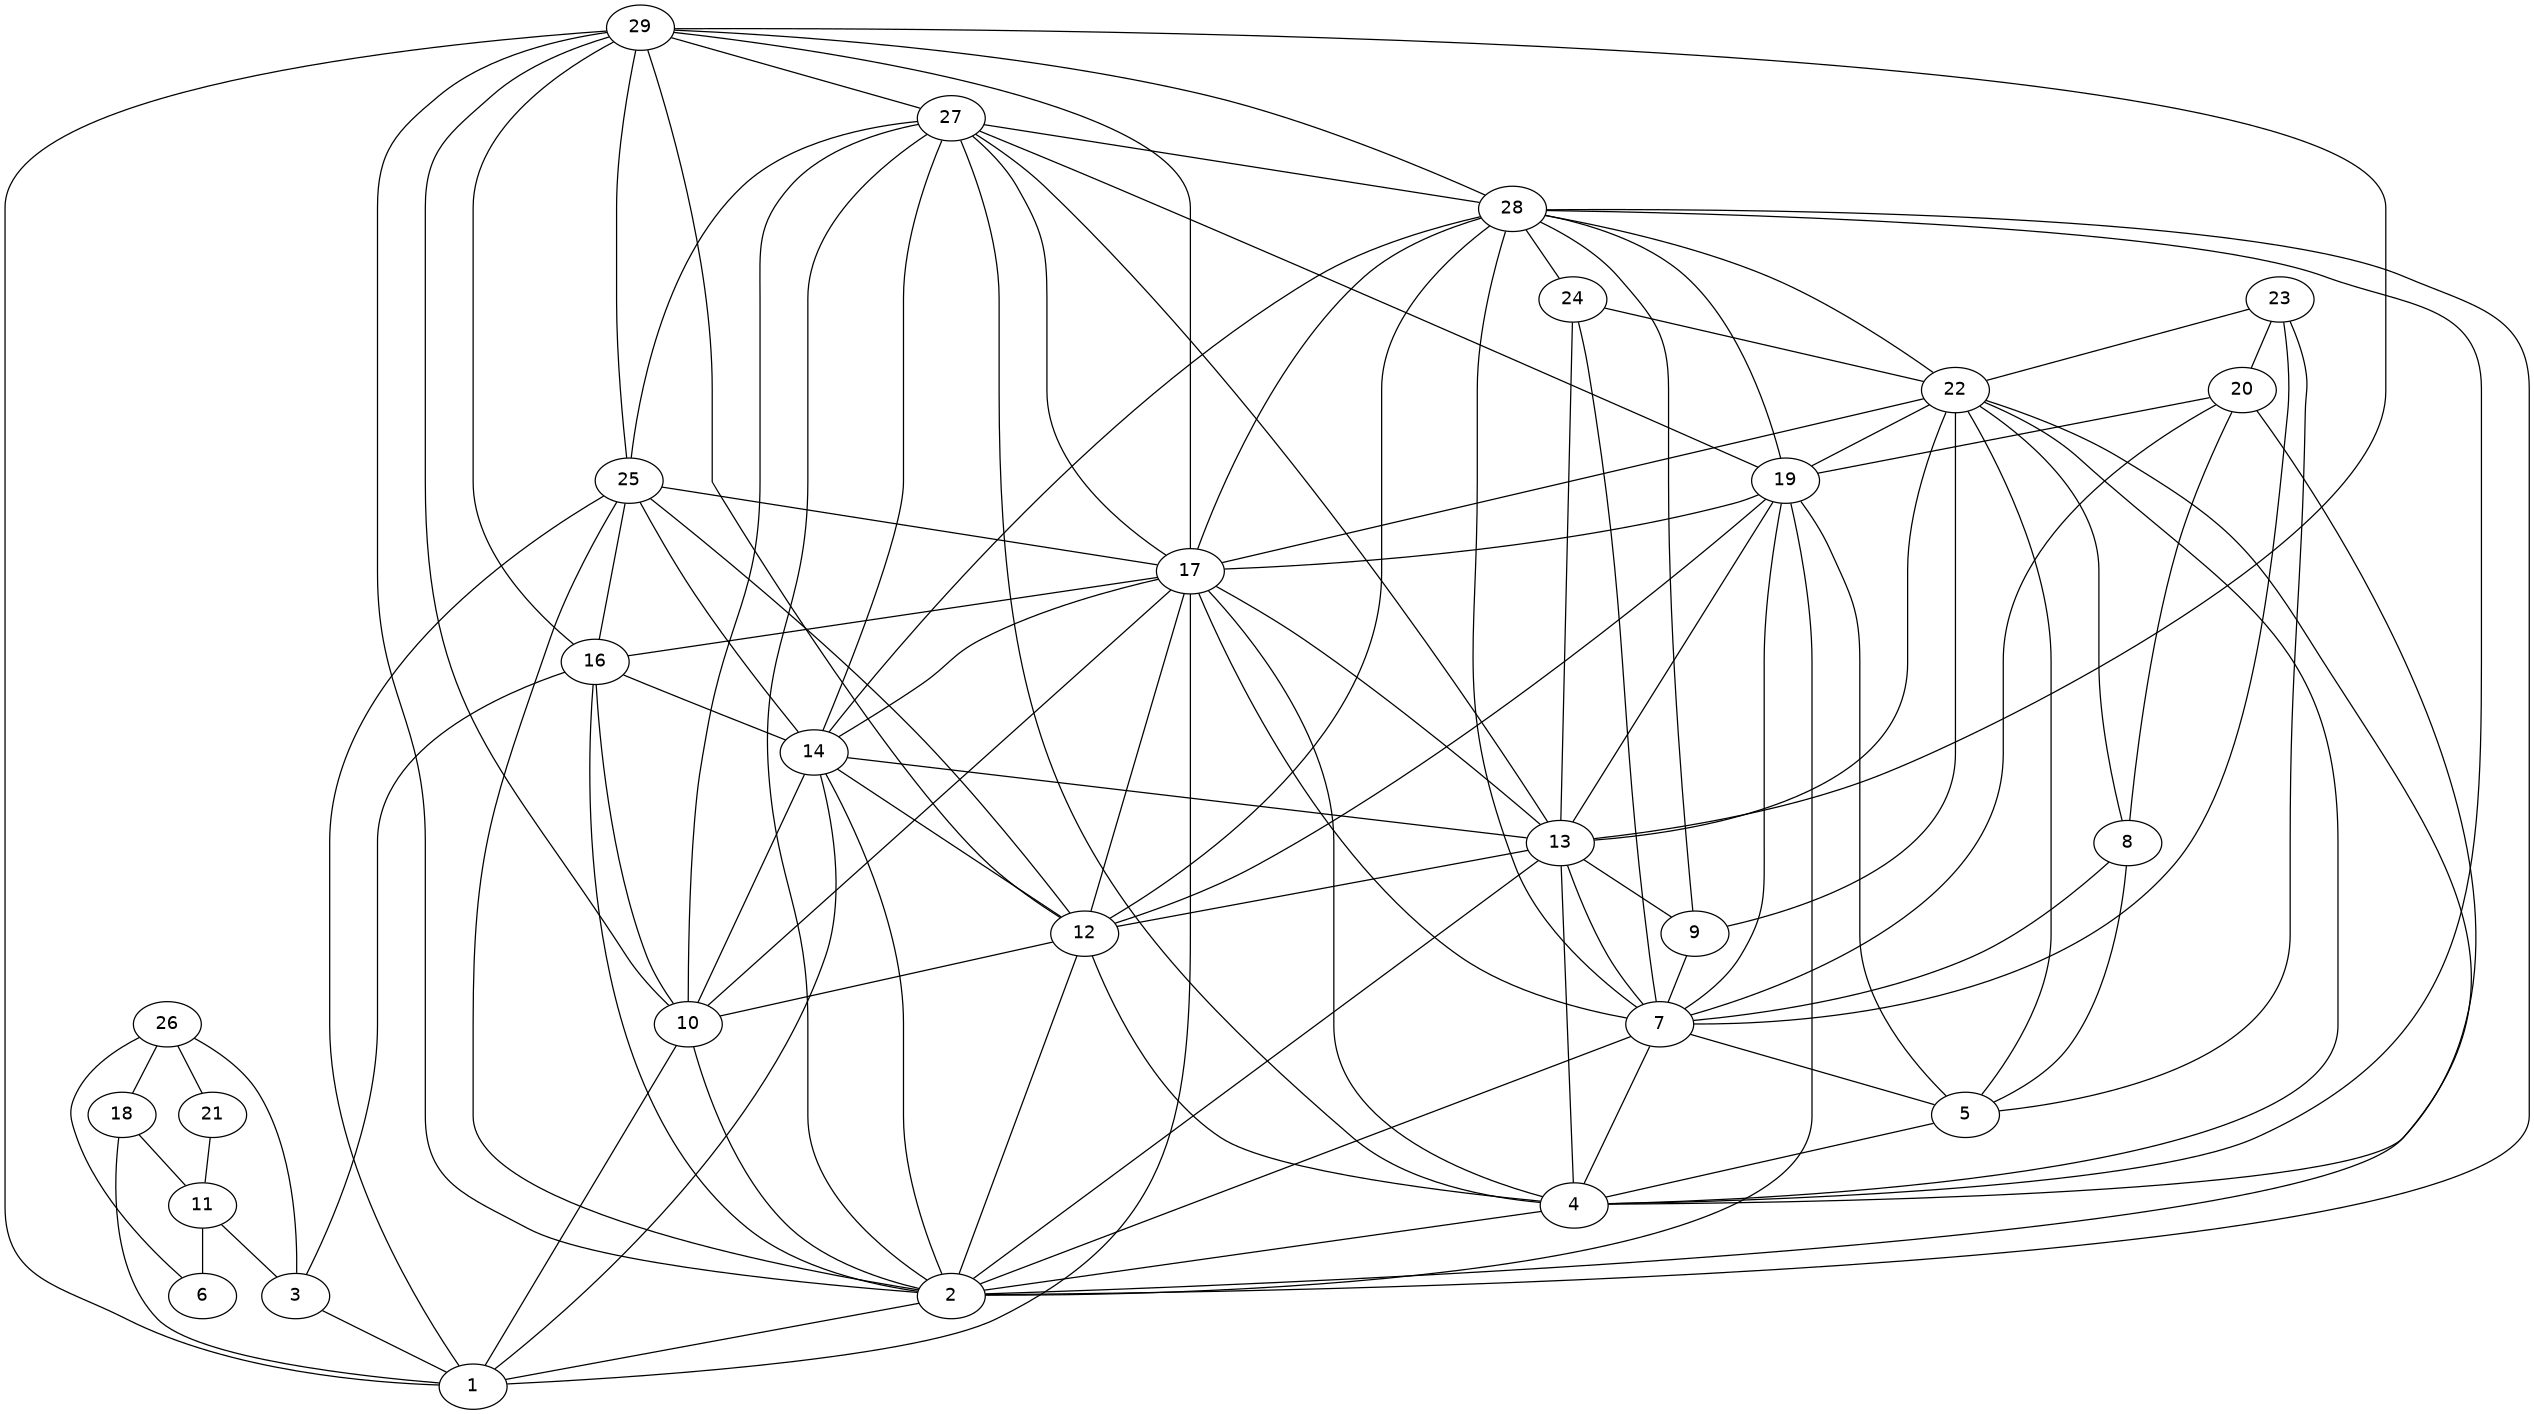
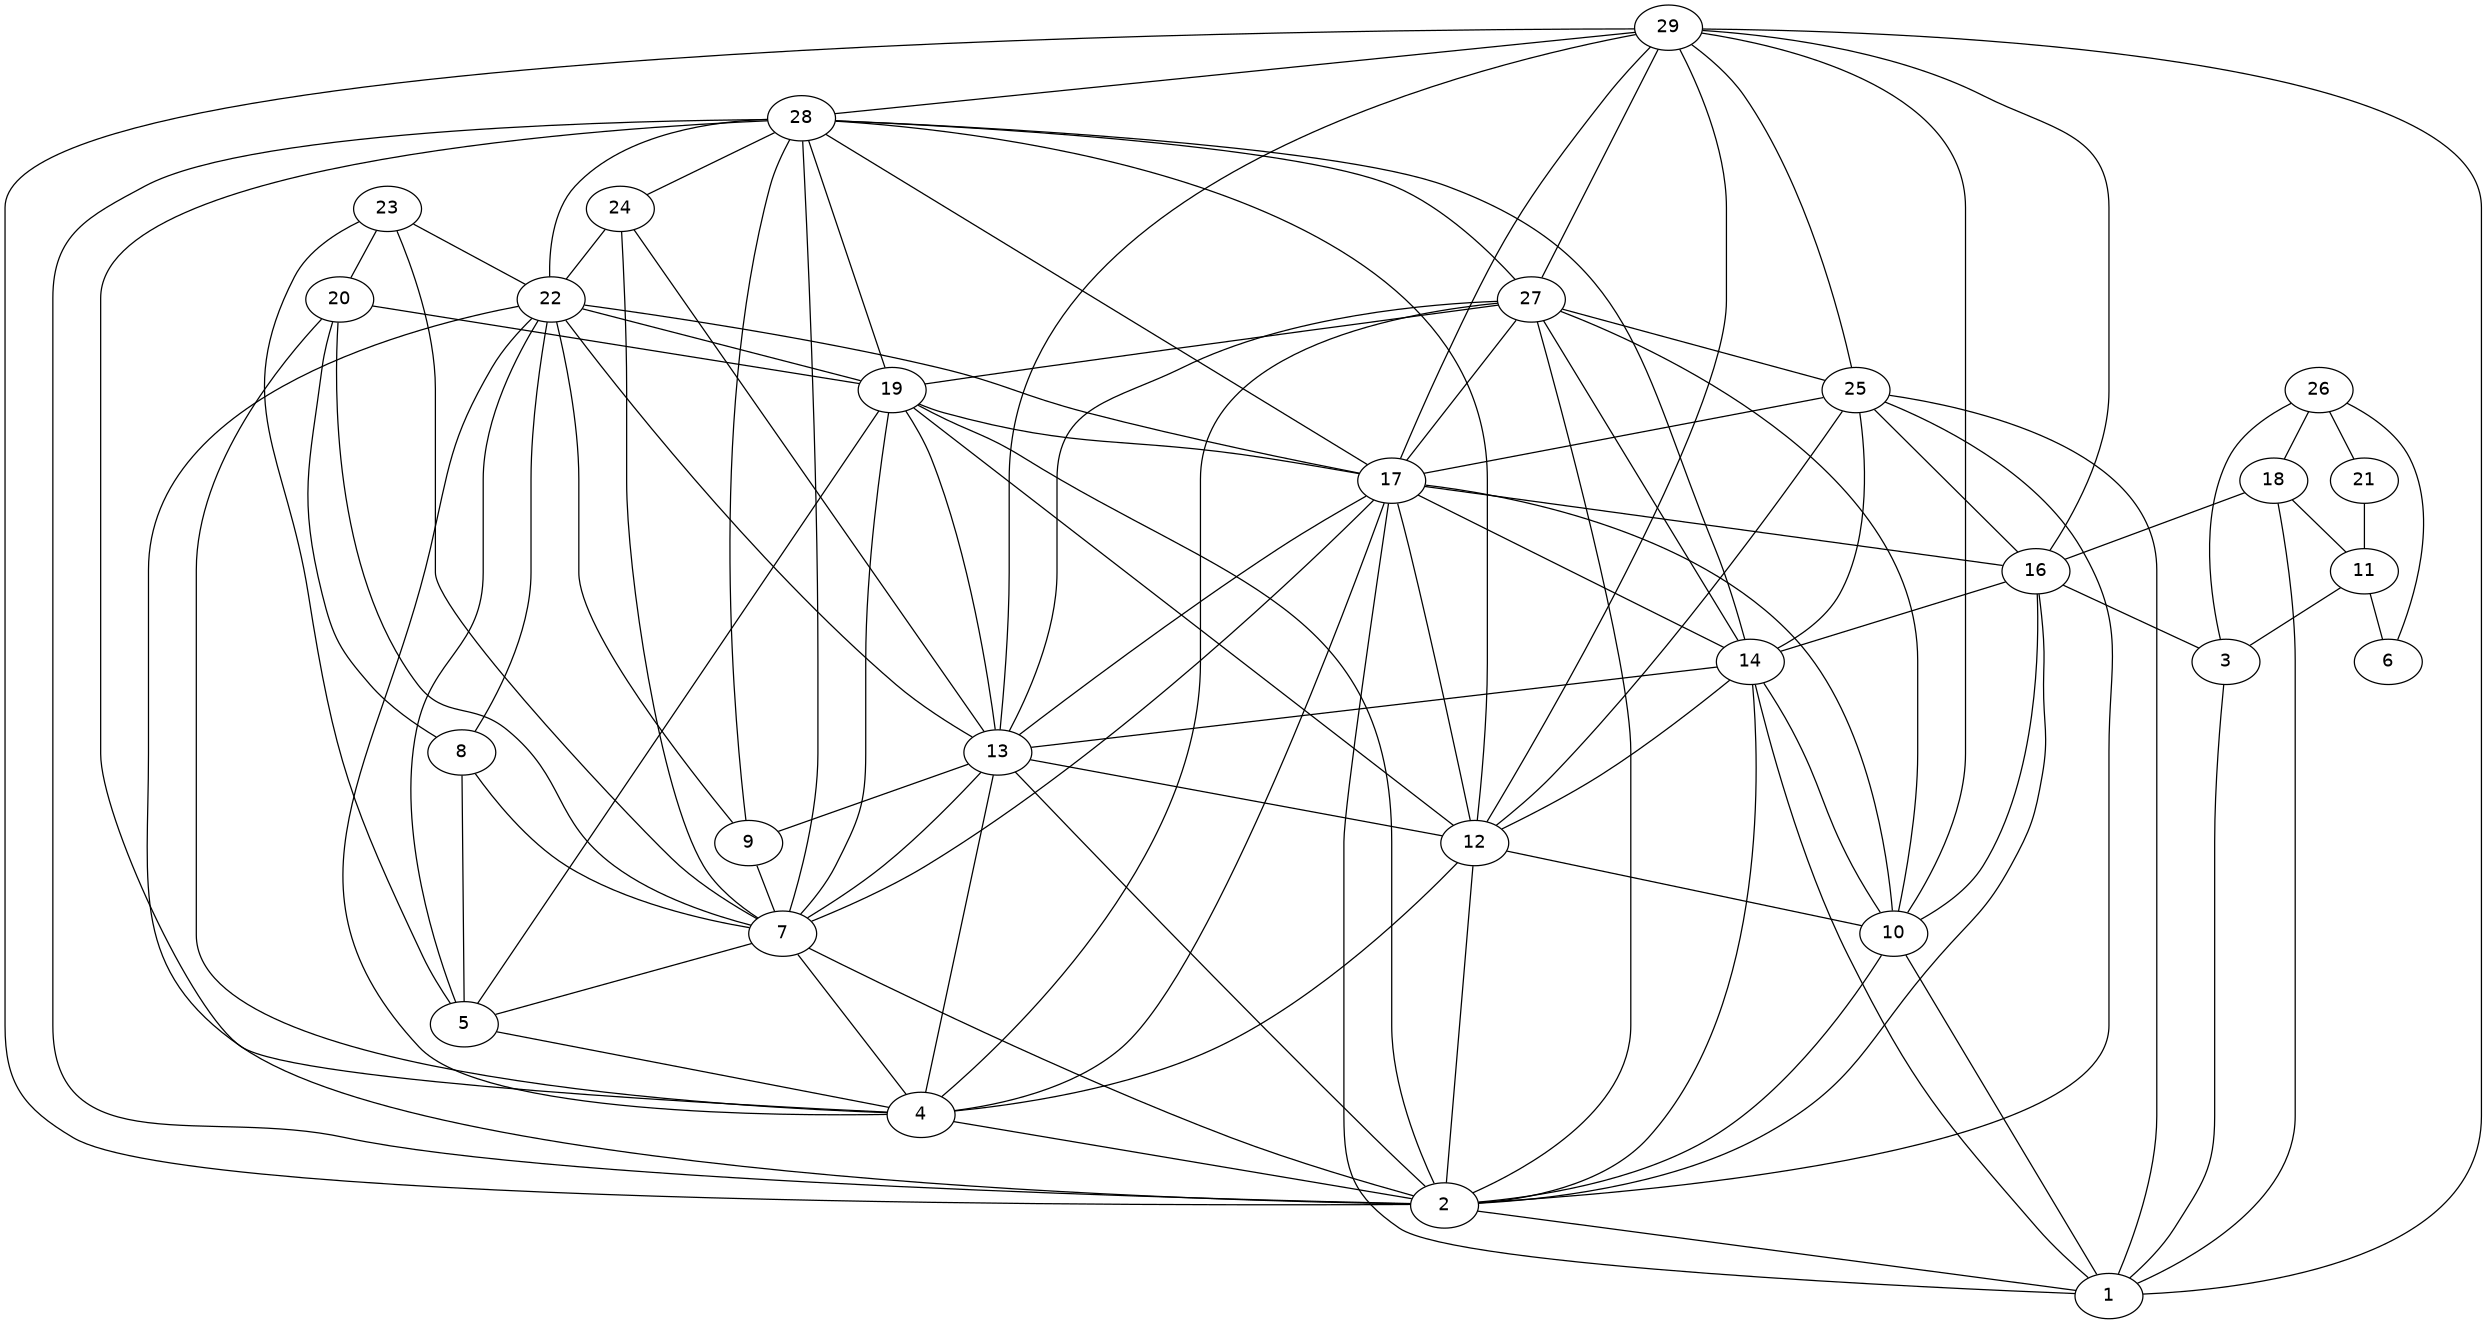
(1232, 164) -> (1335, 169)
none -> (2159, 524)
